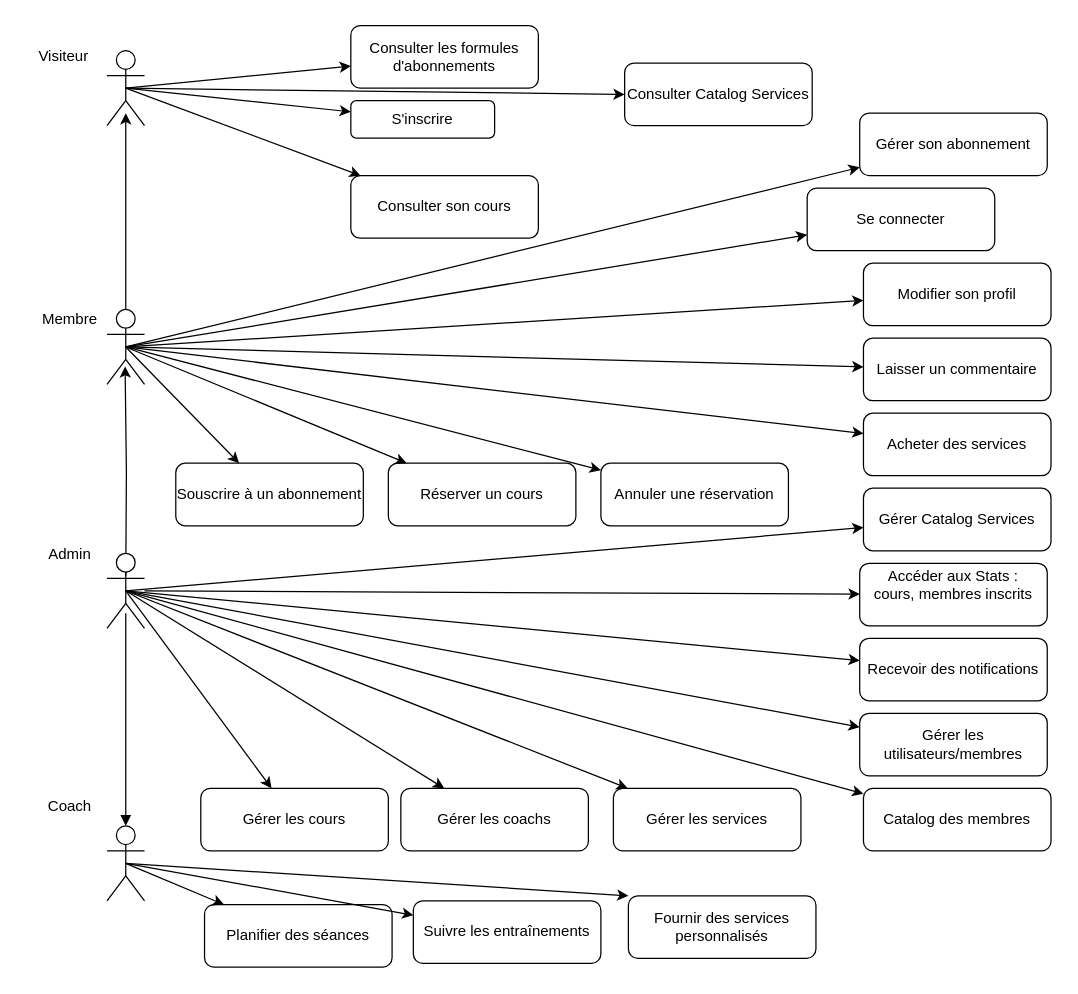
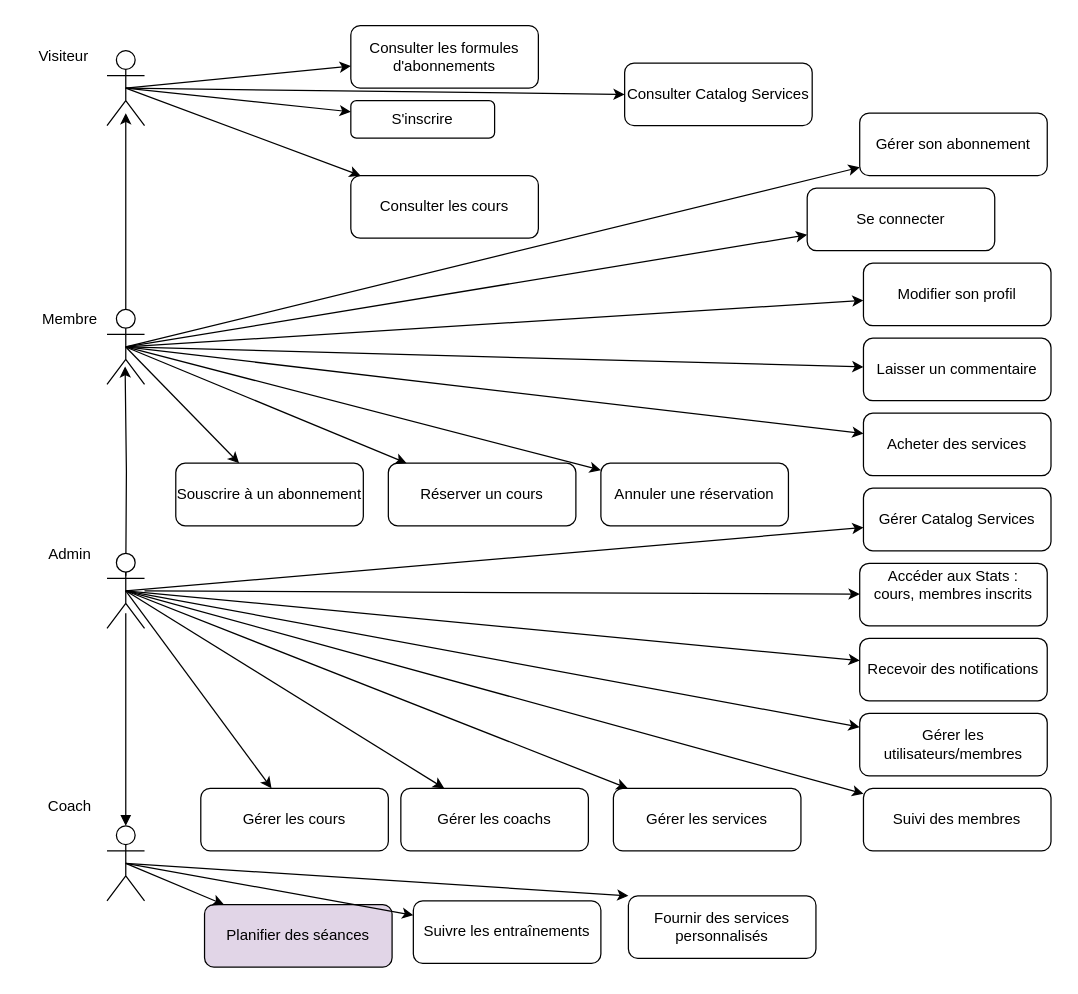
(444, 207) -> (444, 207)
(957, 819) -> (957, 819)
(298, 936) -> (298, 936)
